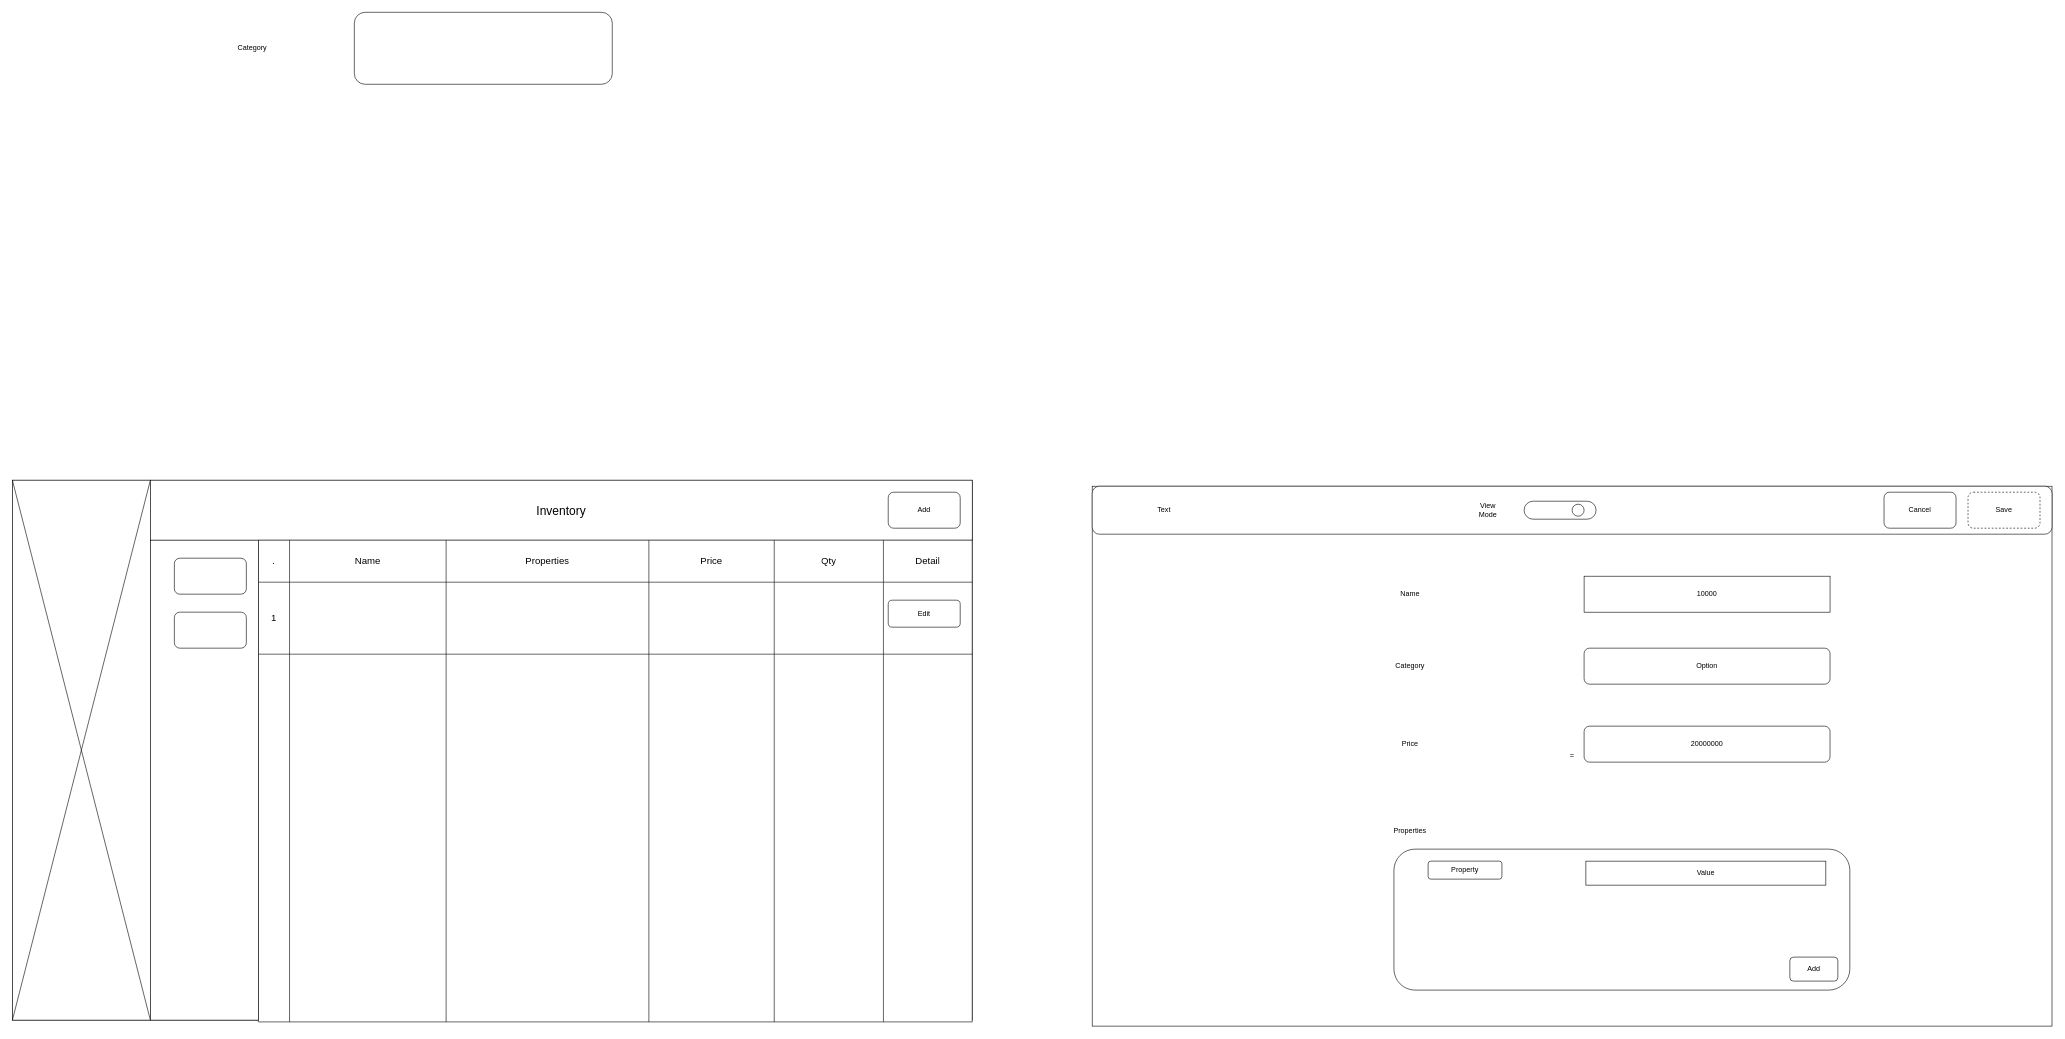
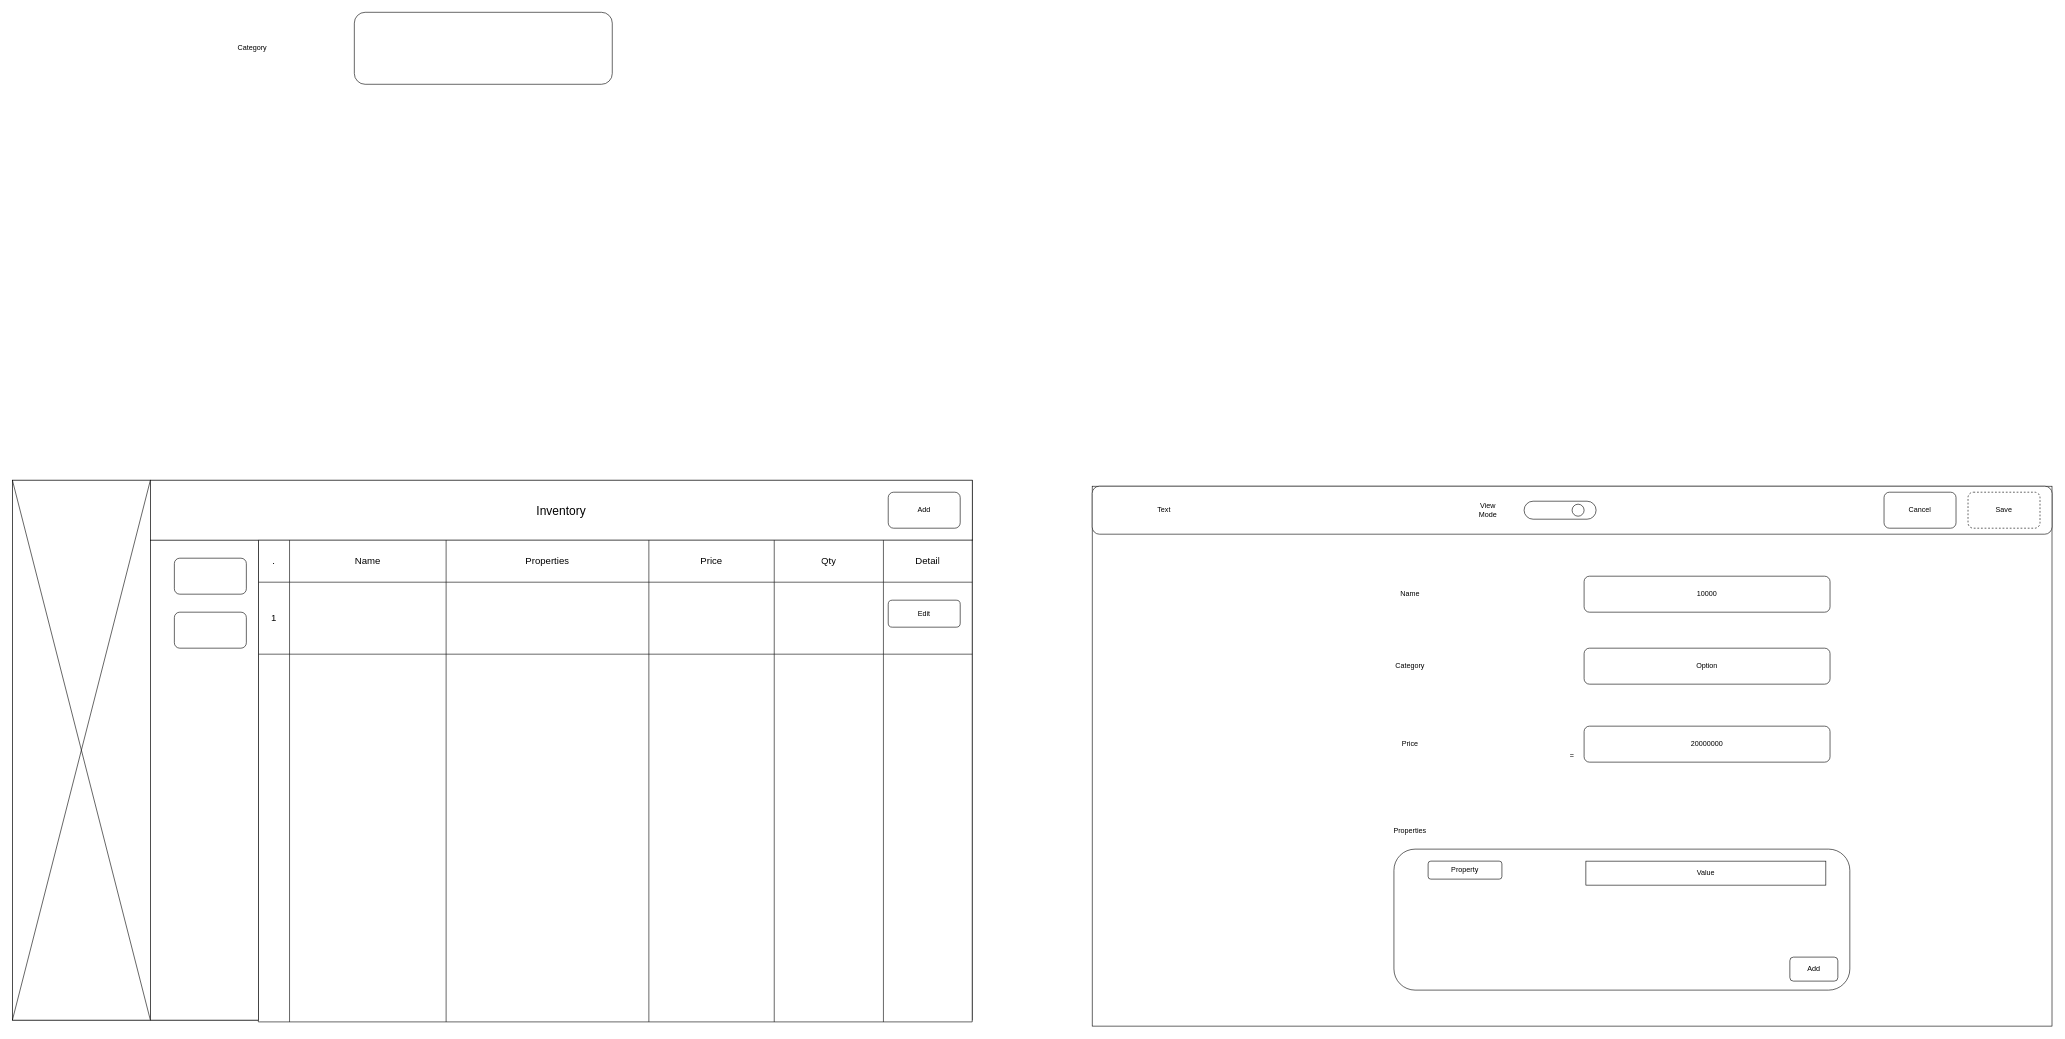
(1707, 594) -> (1707, 594)
